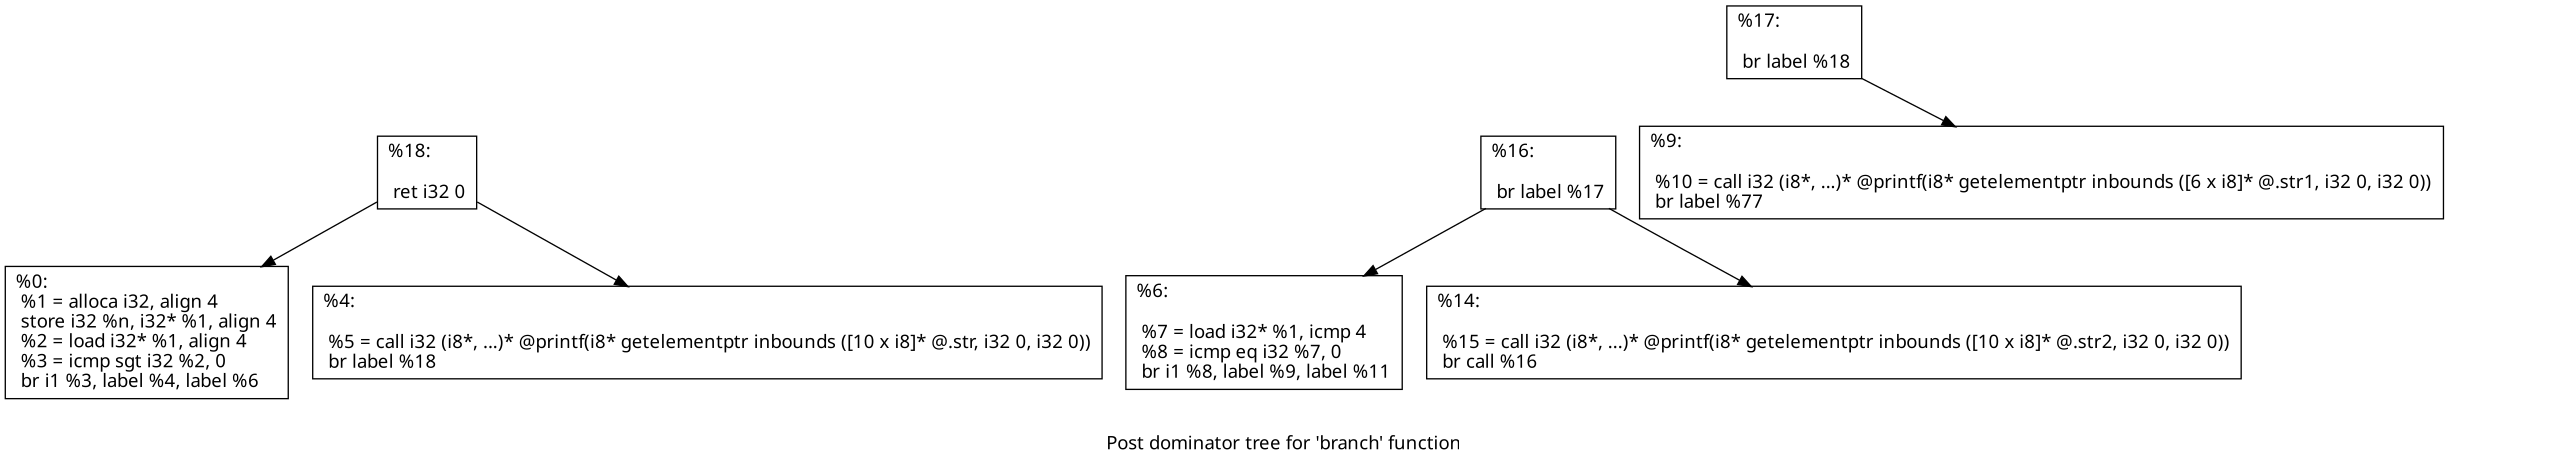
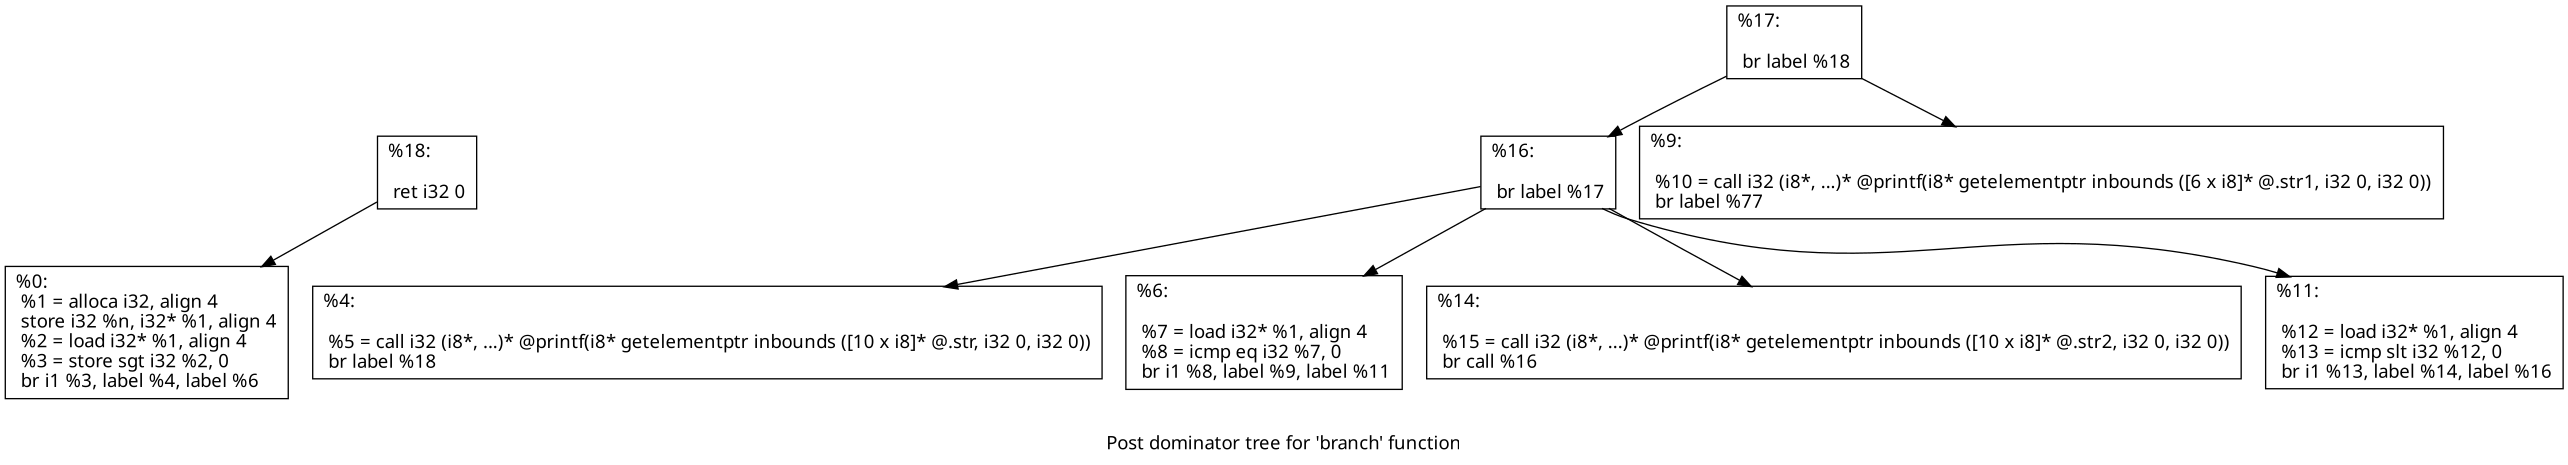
none -> (1673, 103)
(547, 241) -> (1219, 235)
(1252, 333) -> (1252, 333)
none -> (2414, 333)
(122, 362) -> (123, 362)
